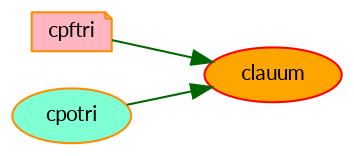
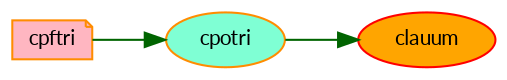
(152, 49) -> (118, 40)
